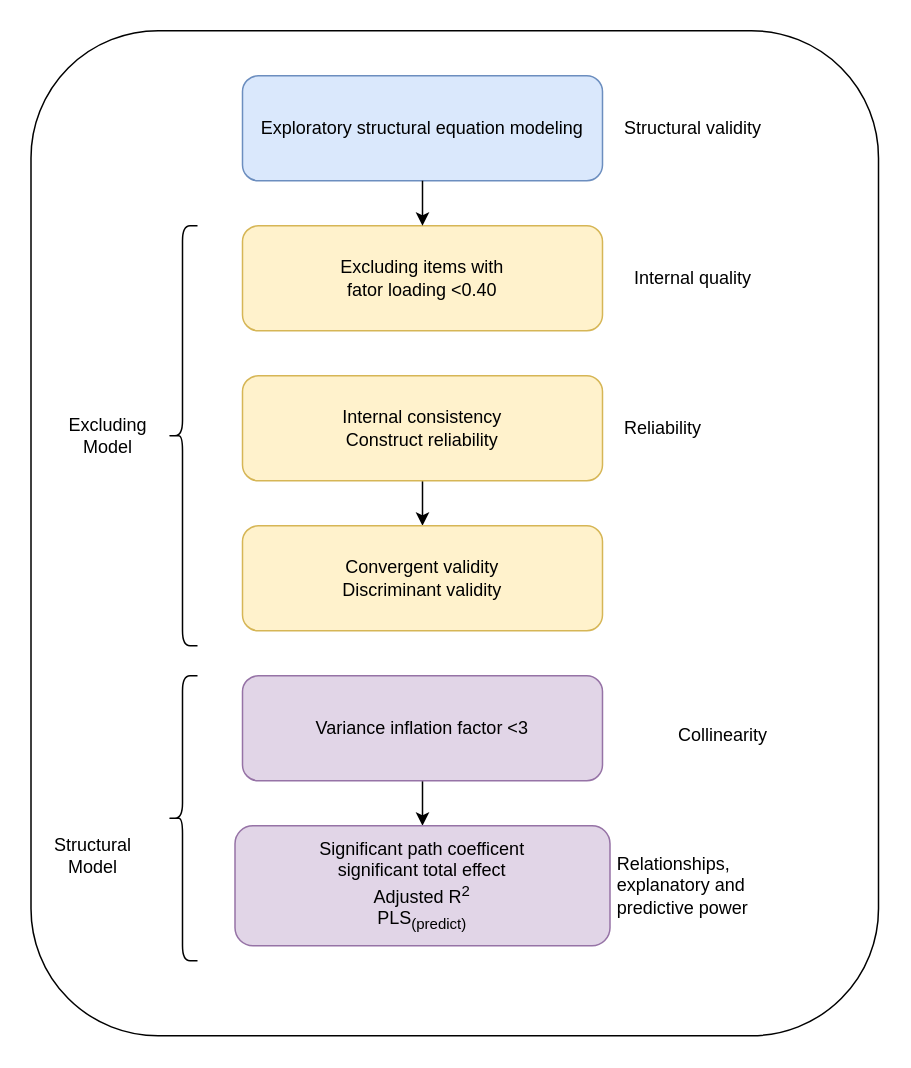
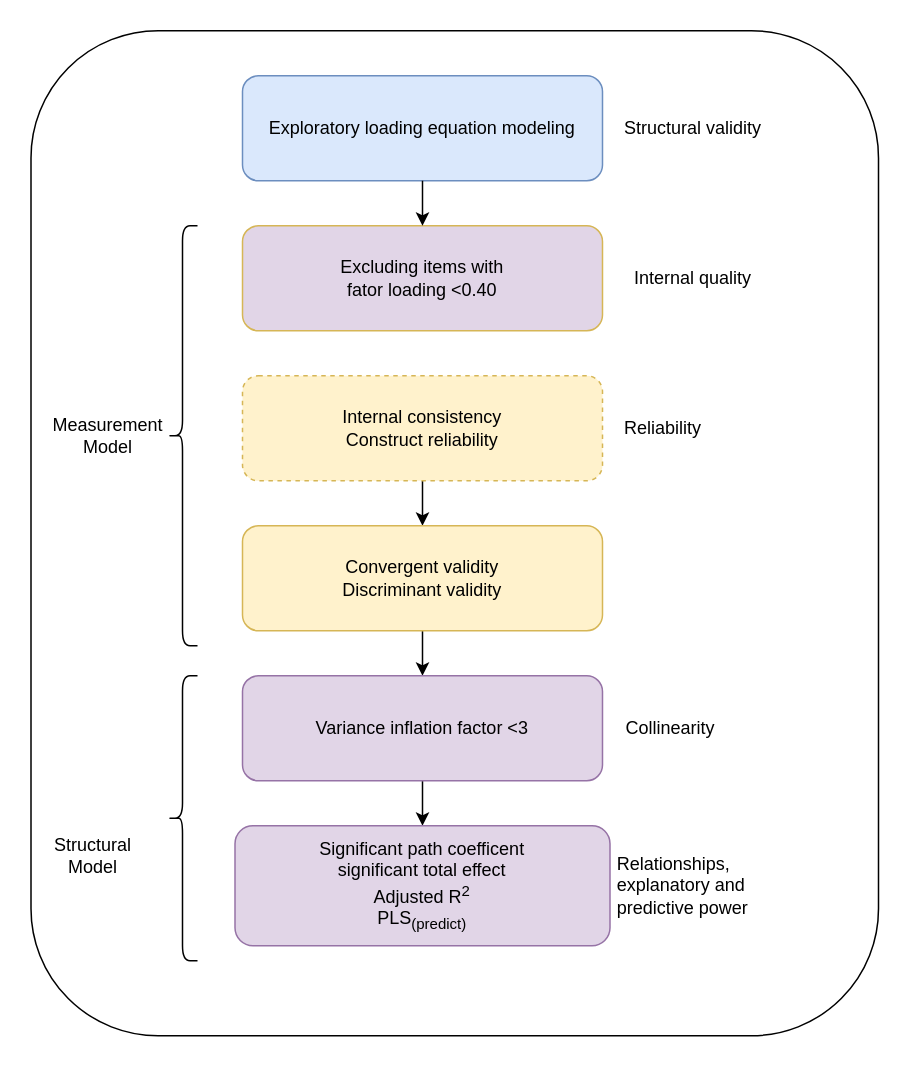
(422, 128) -> (422, 128)
(422, 278) -> (422, 278)
(422, 428) -> (422, 428)
(108, 436) -> (108, 436)
none -> (422, 659)
(722, 736) -> (670, 728)
